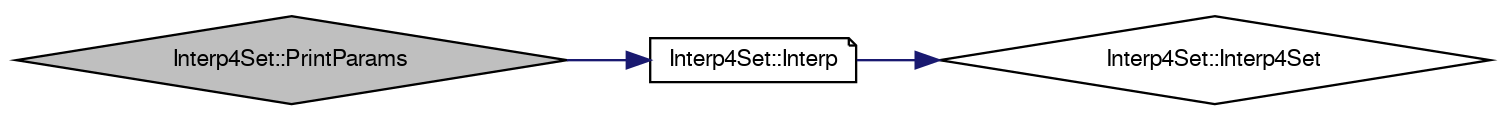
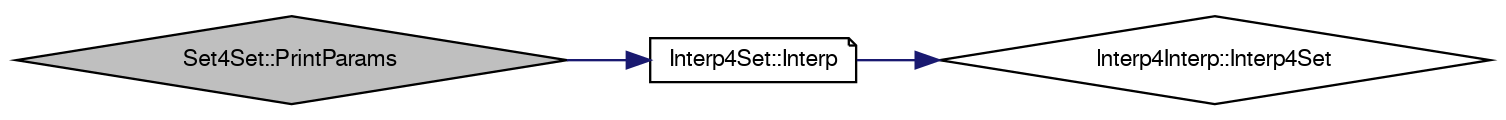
(292, 60) -> (292, 60)
(1215, 60) -> (1215, 60)
